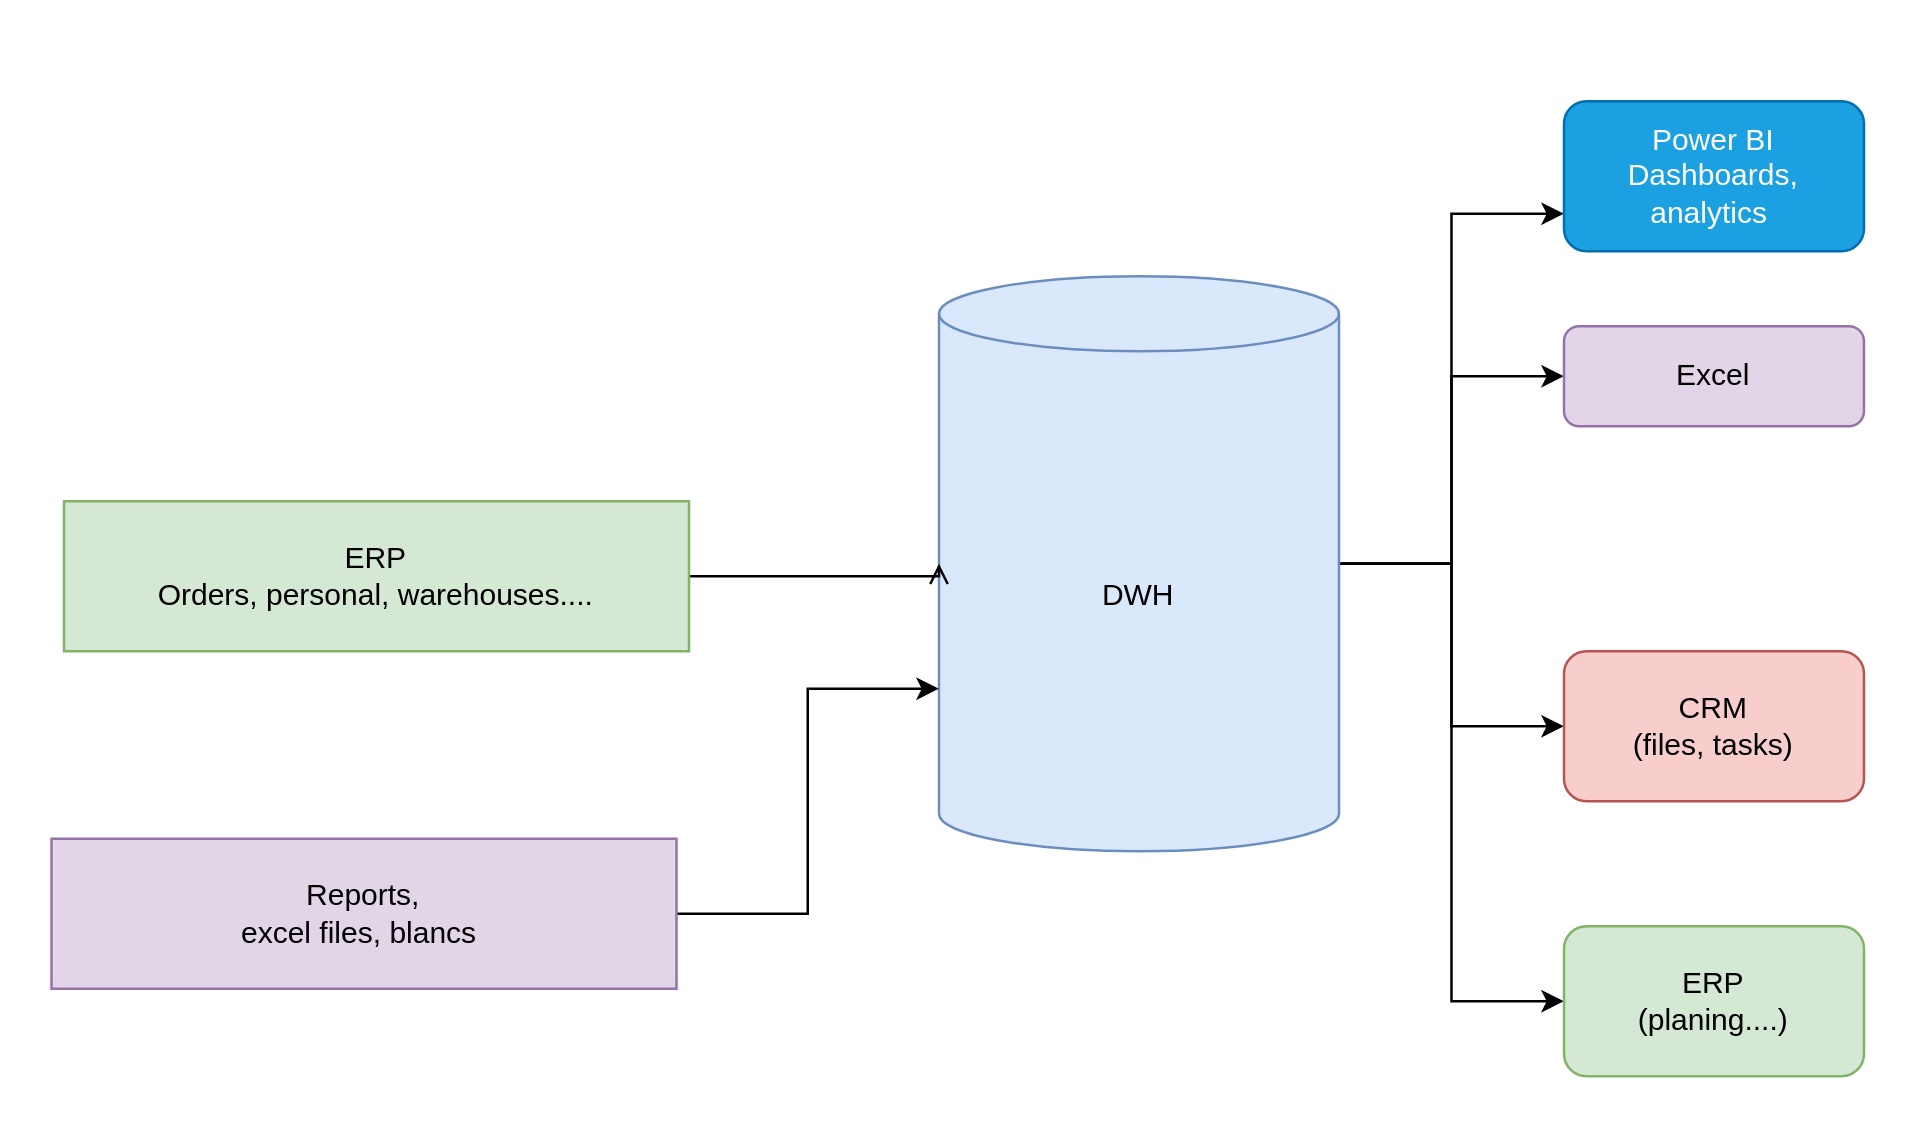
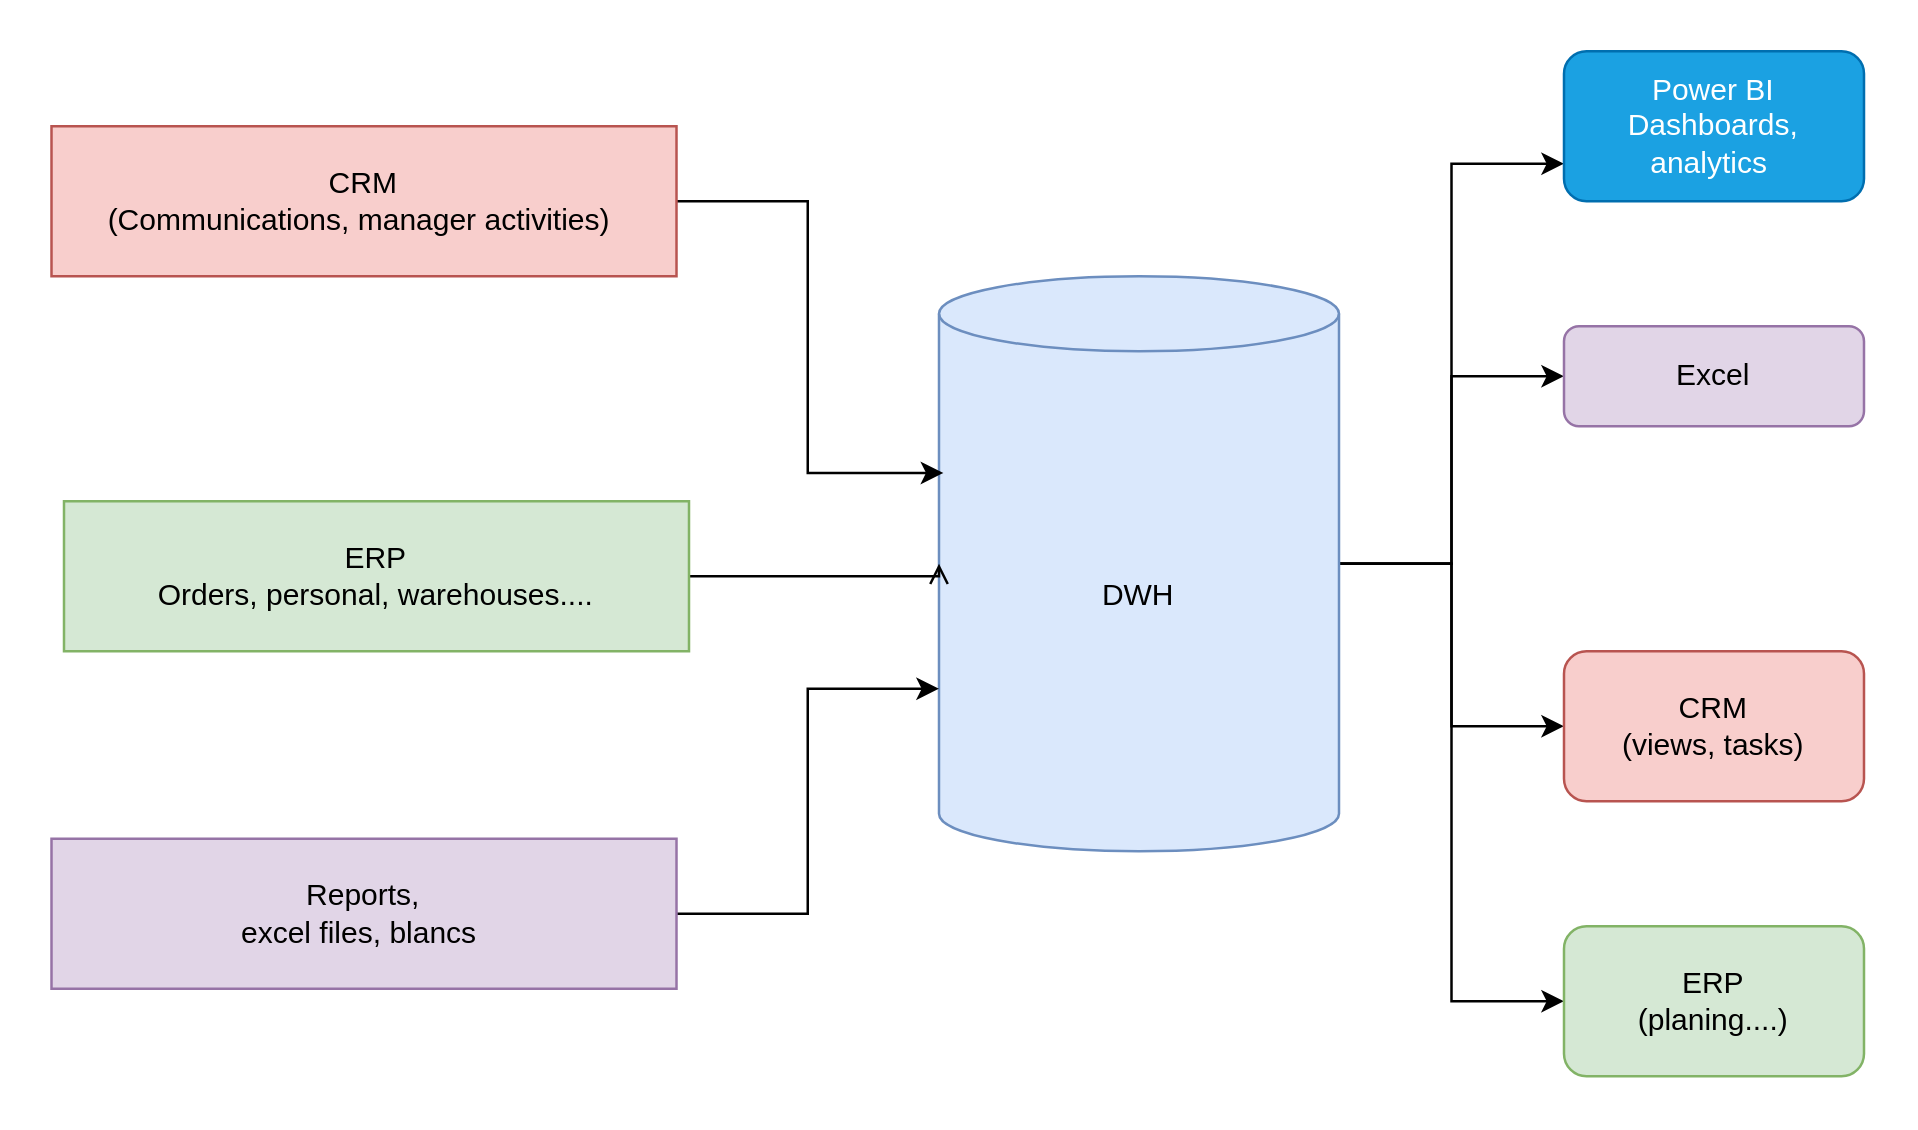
(1714, 176) -> (1714, 126)
none -> (364, 201)
none -> (808, 331)
(1714, 726) -> (1714, 726)
